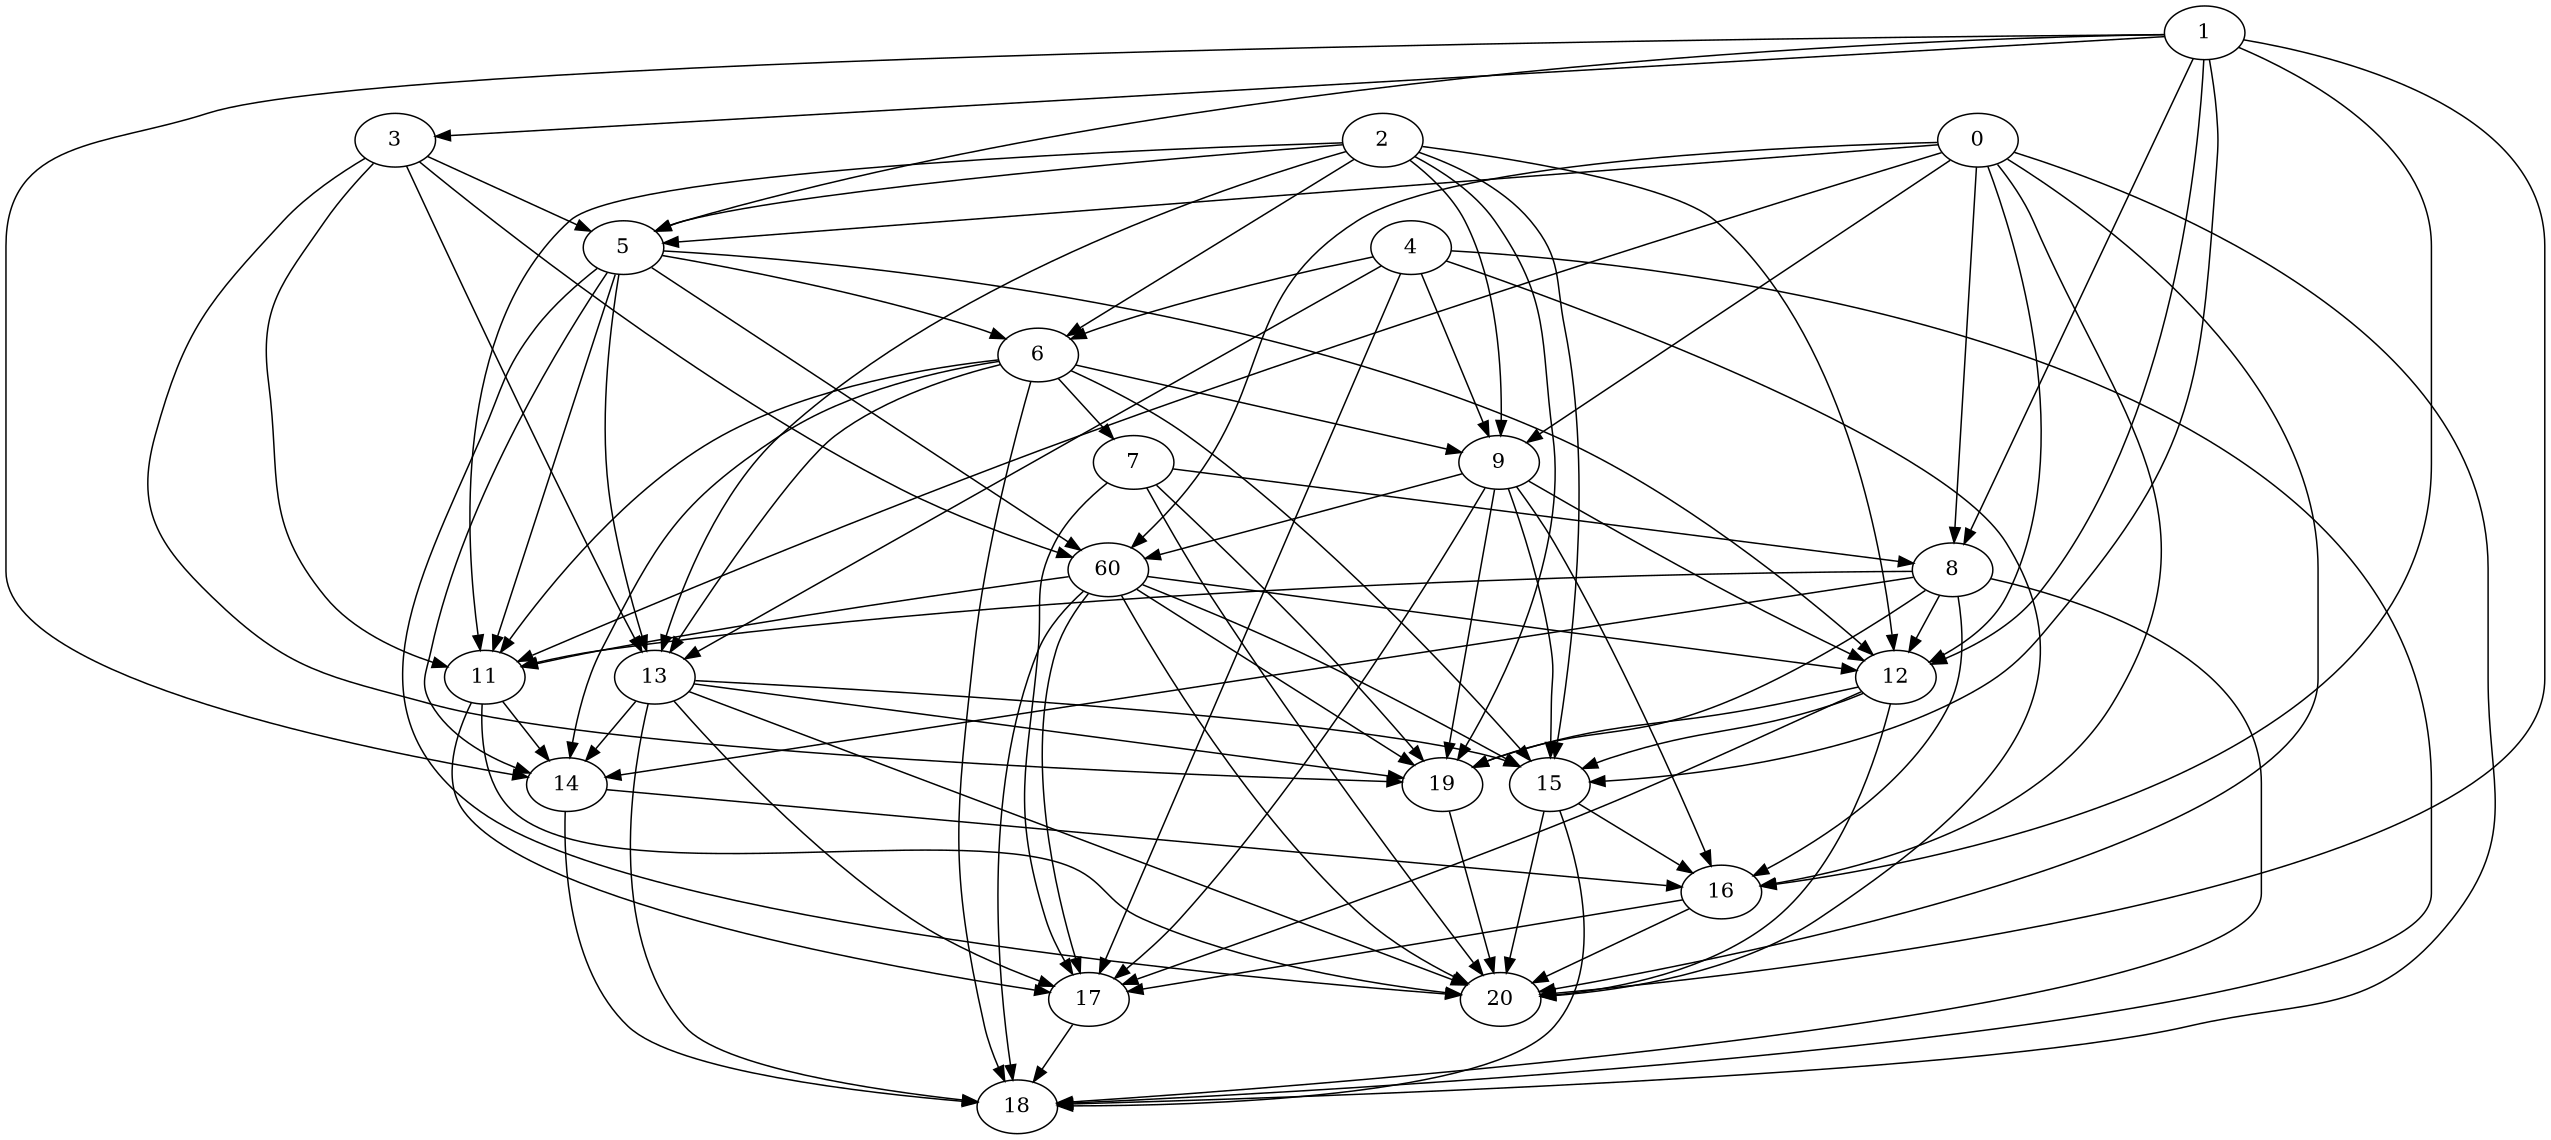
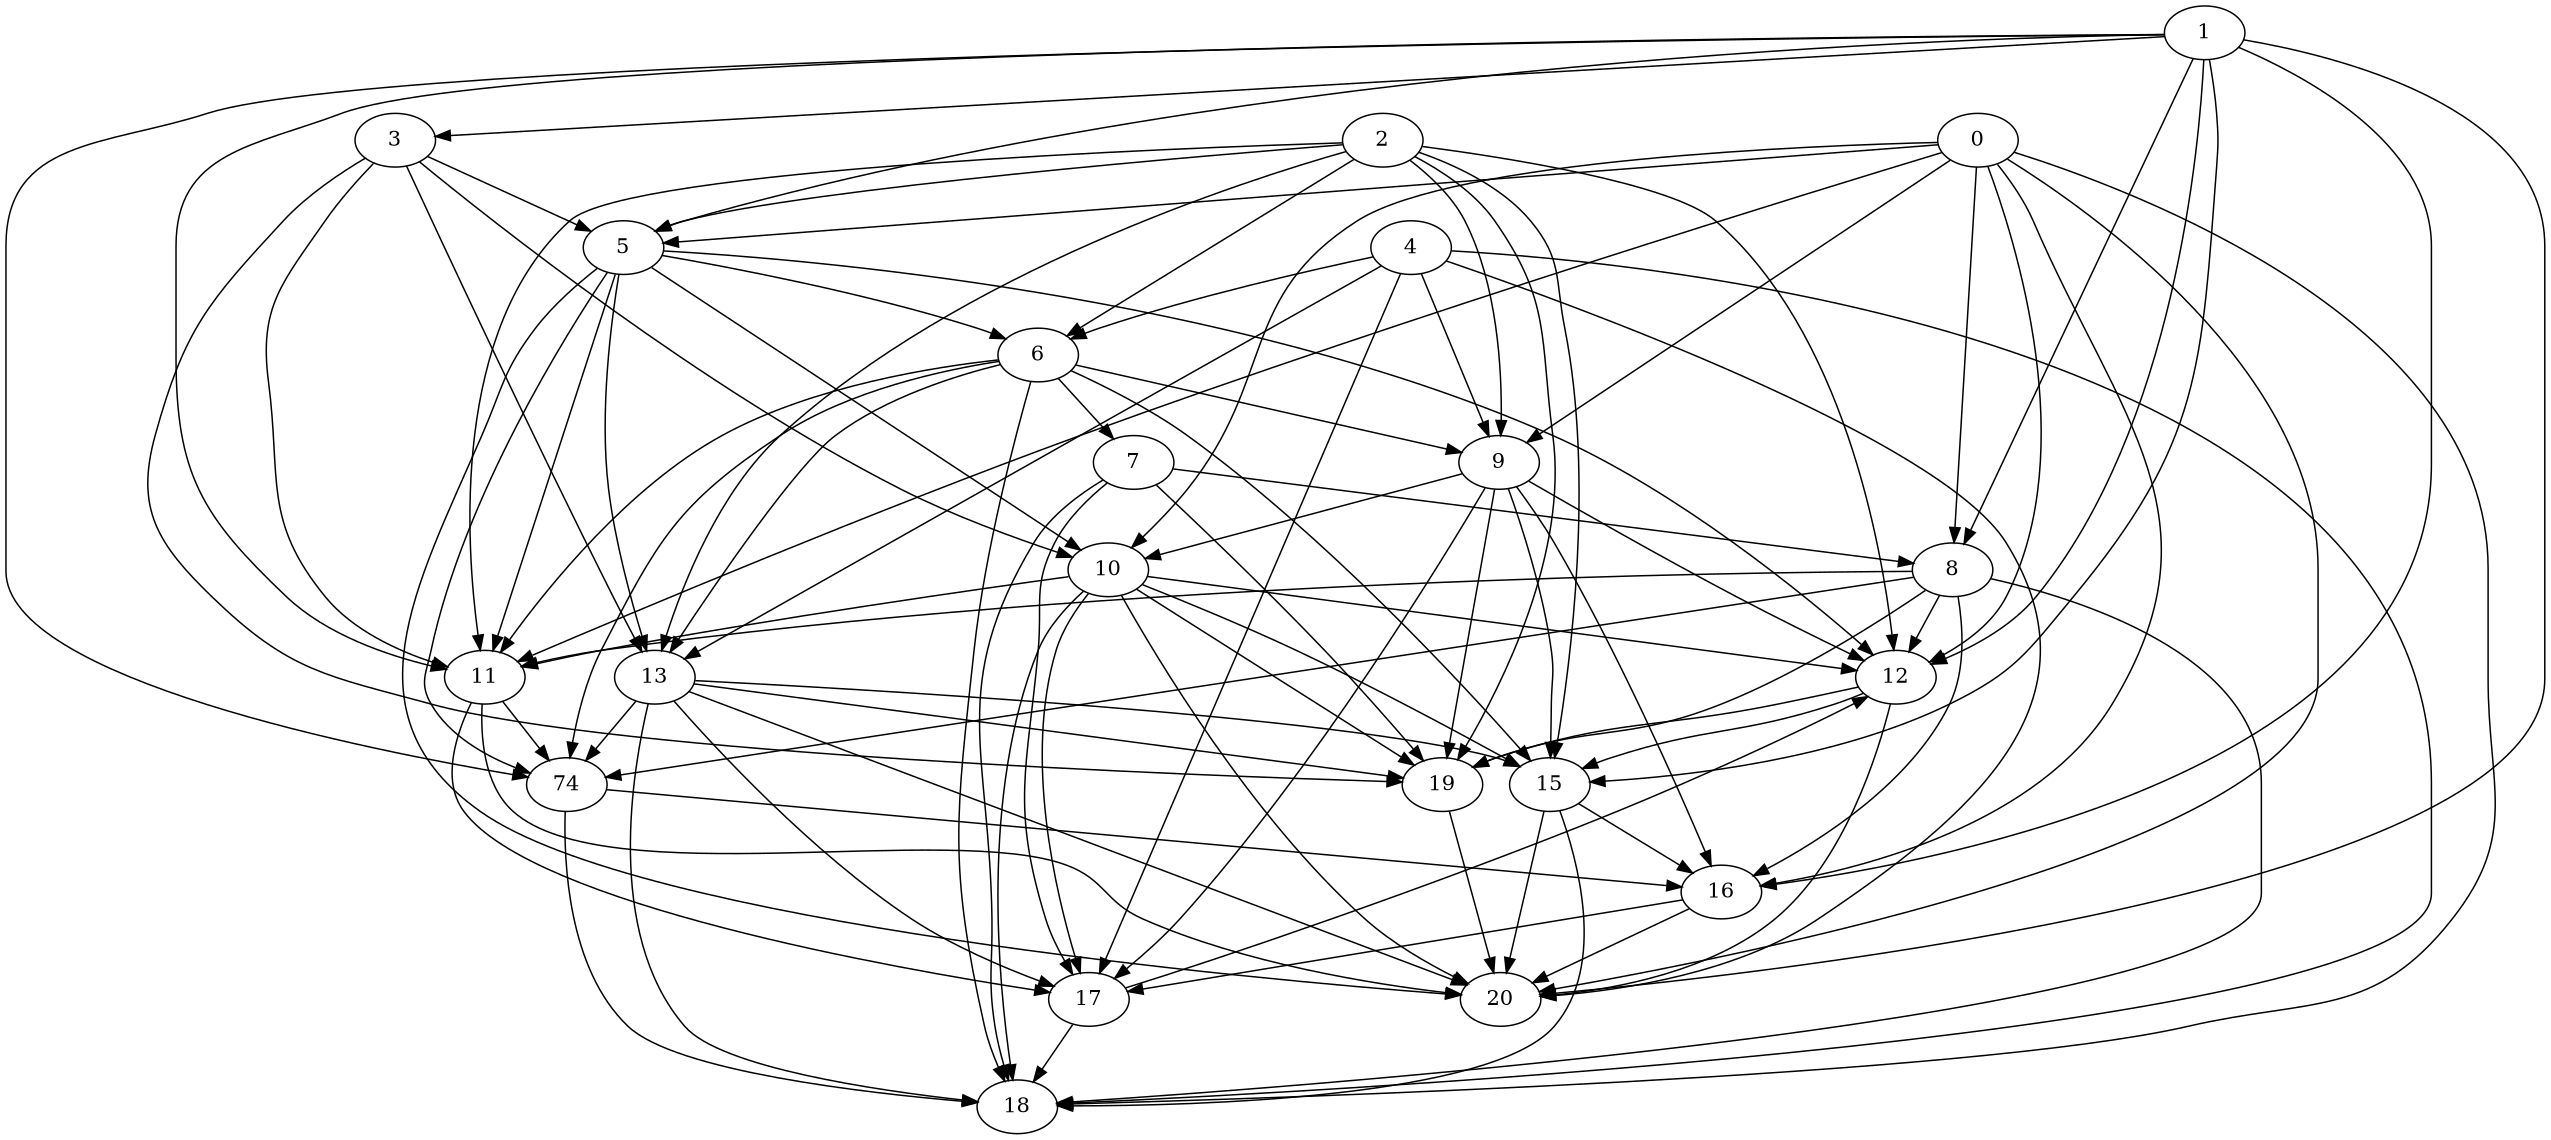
none -> (408, 101)
(1108, 570) -> (1108, 570)
(1286, 707) -> (981, 753)
(567, 785) -> (567, 785)
(1503, 846) -> (1495, 859)
